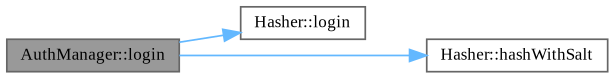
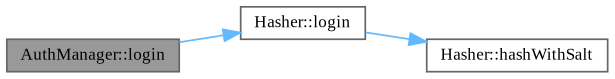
(294, 55) -> (388, 36)
